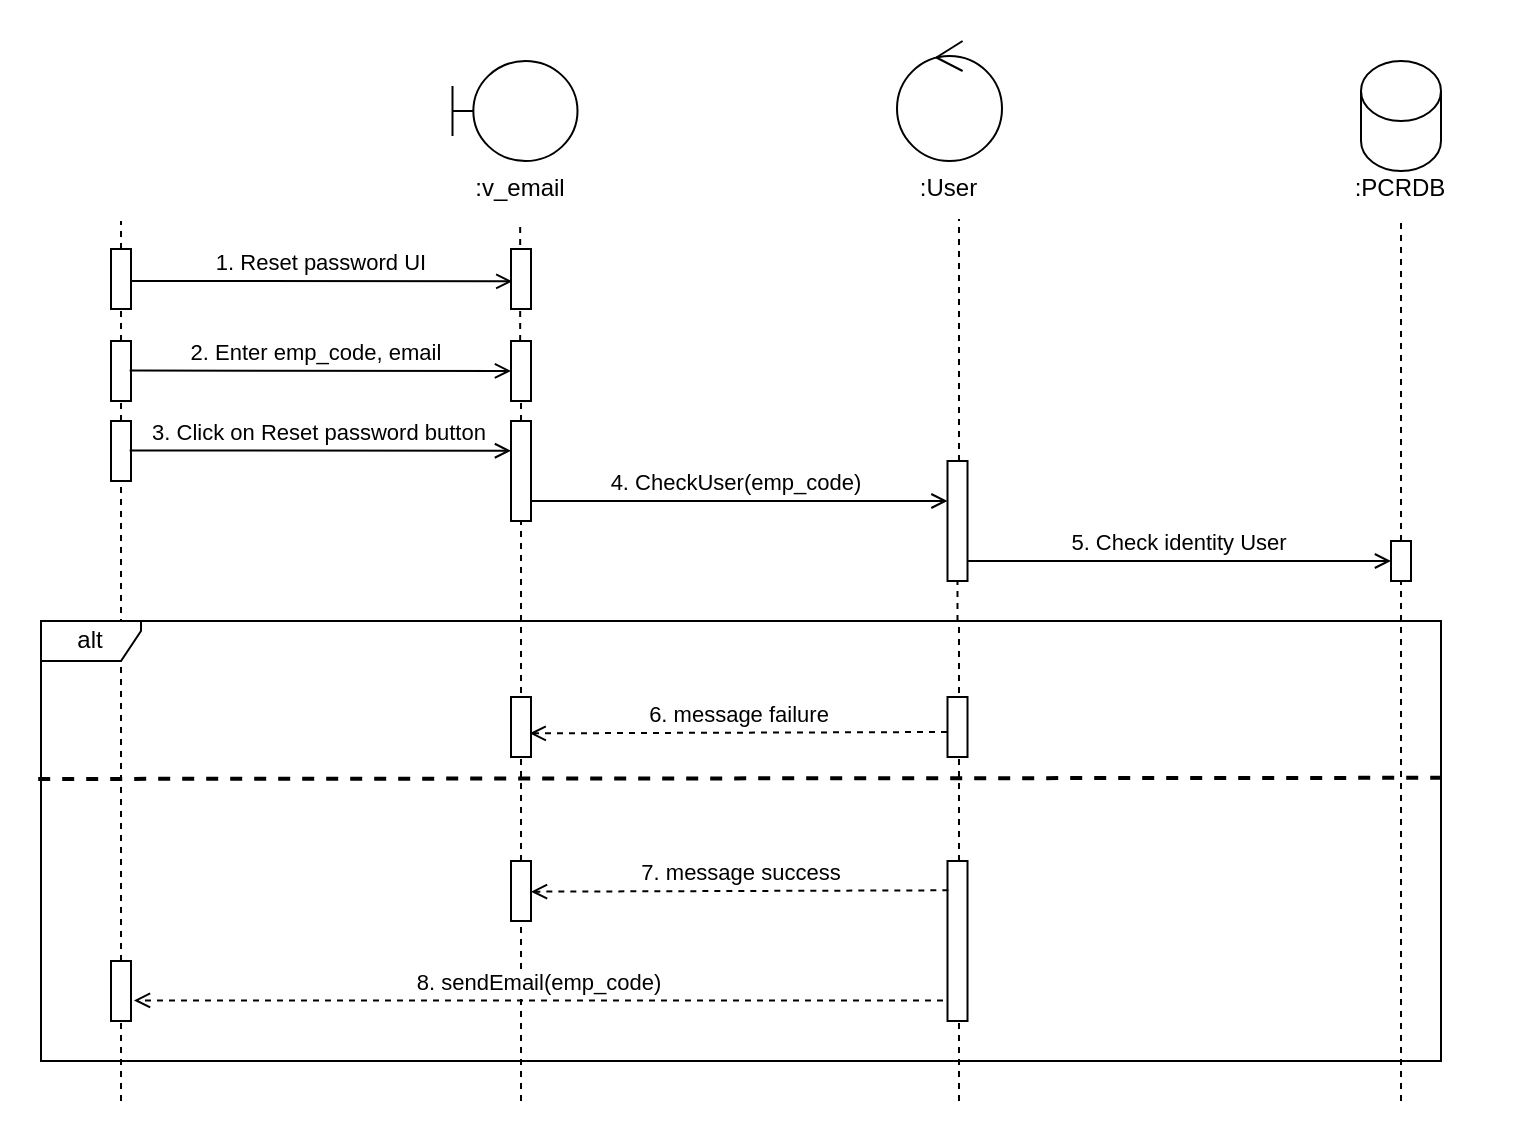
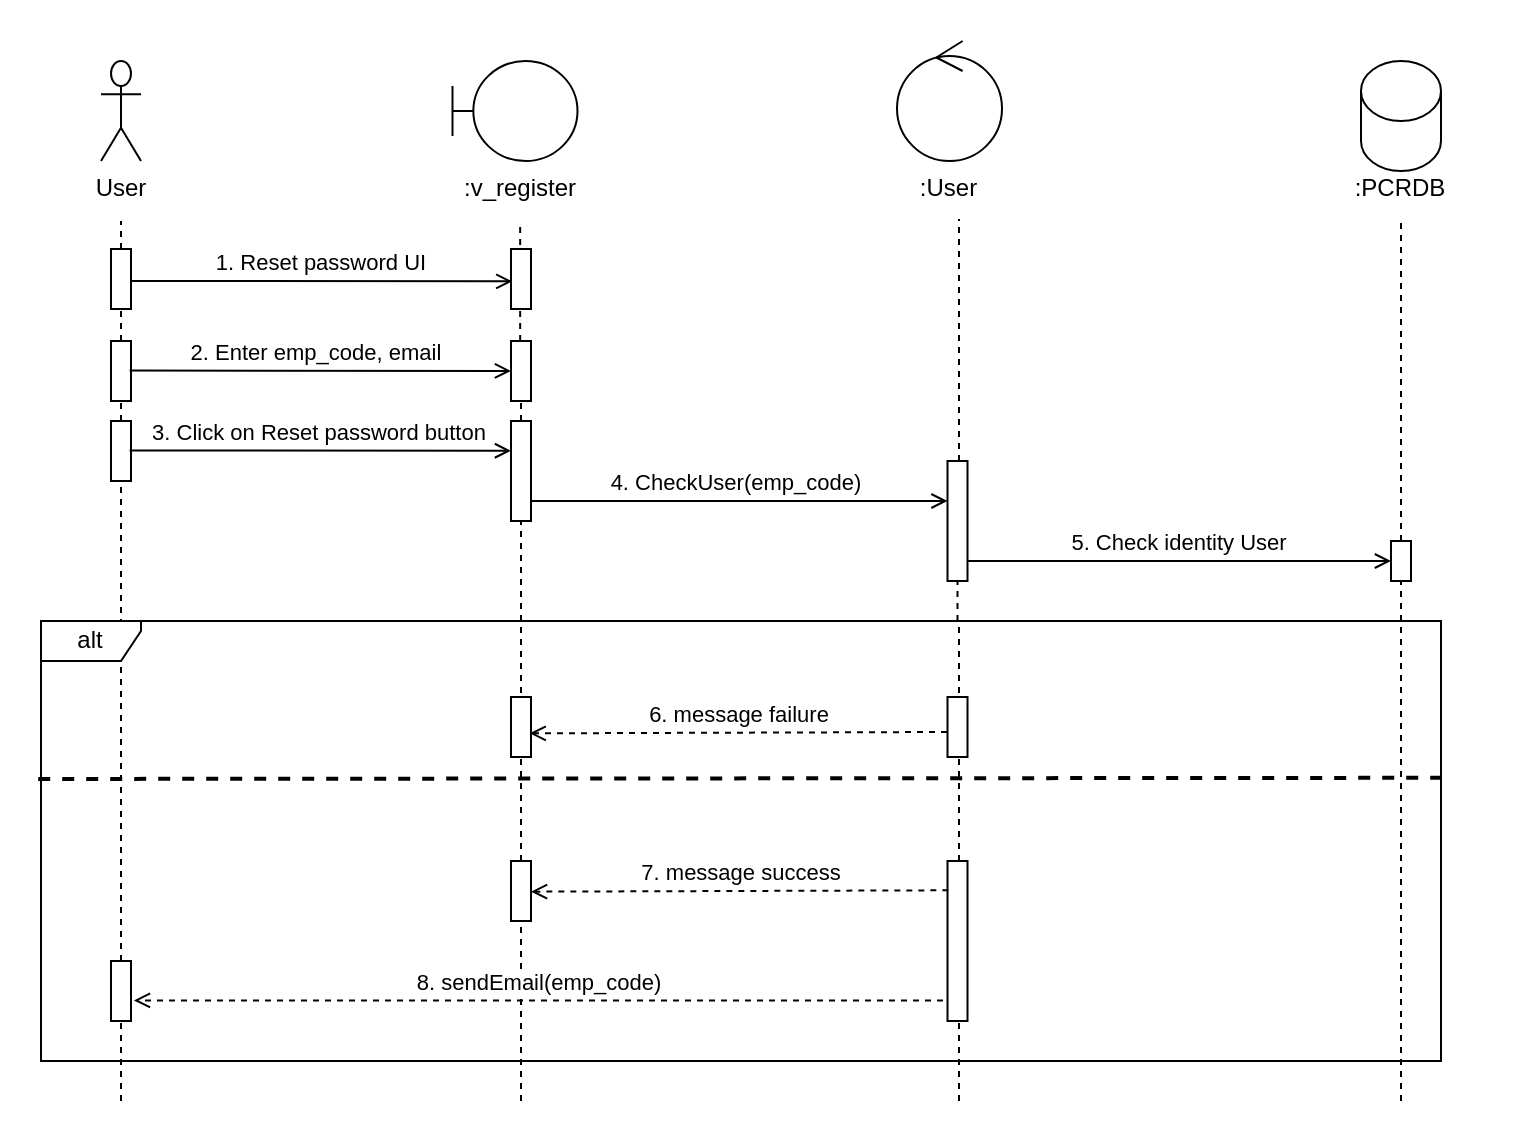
none -> (121, 111)
(520, 188) -> (520, 188)
